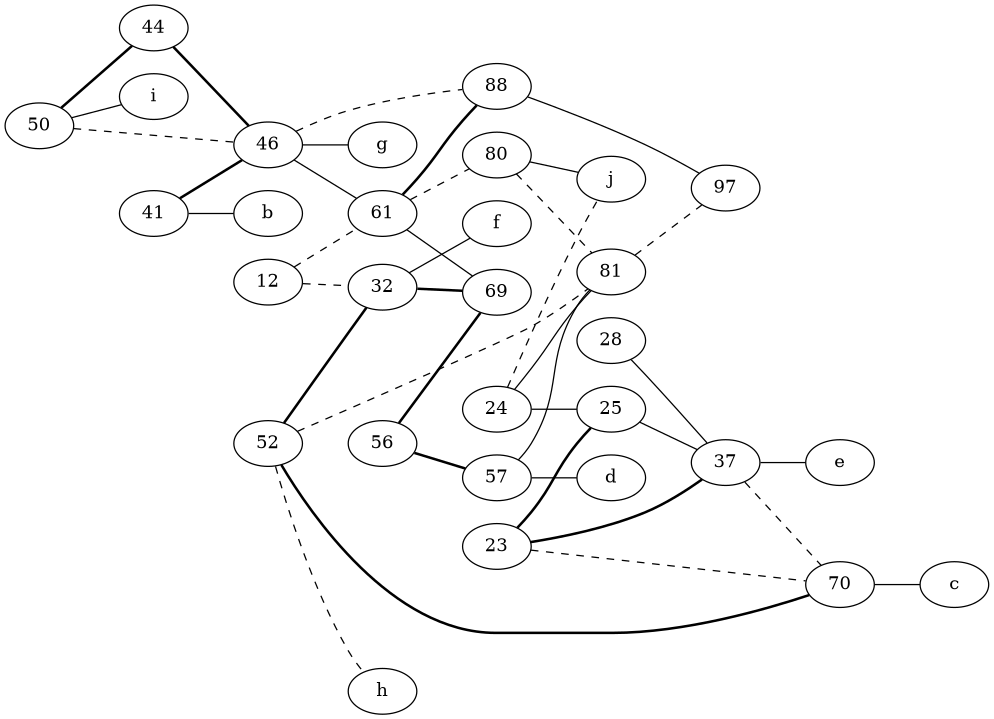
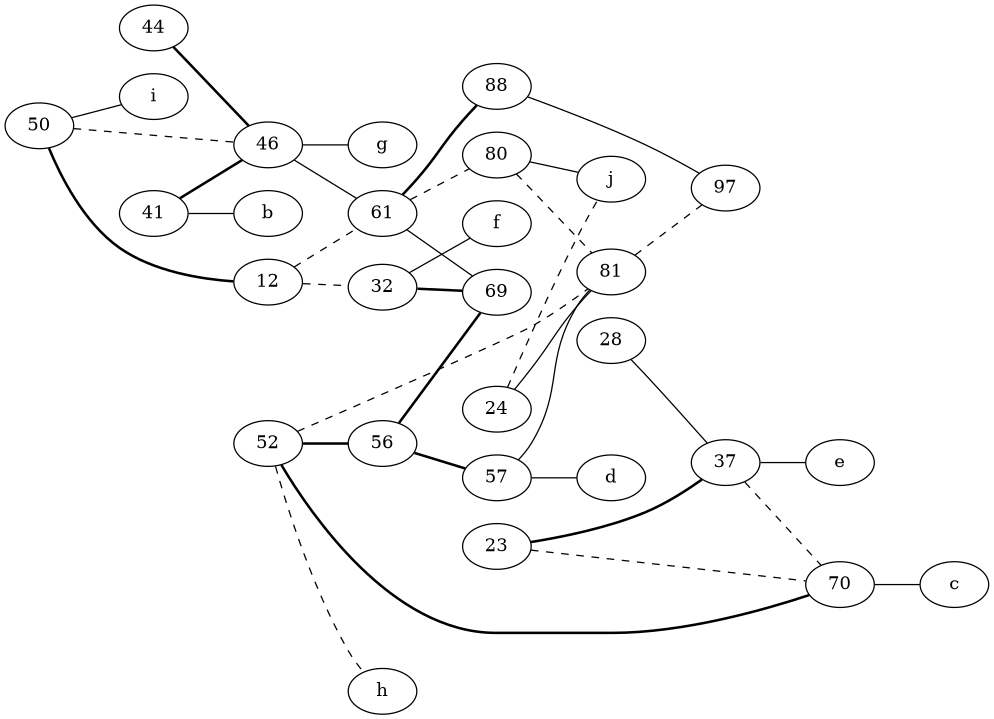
(97, 77) -> (118, 247)
(377, 103) -> none
(325, 365) -> (326, 444)
(611, 409) -> none
